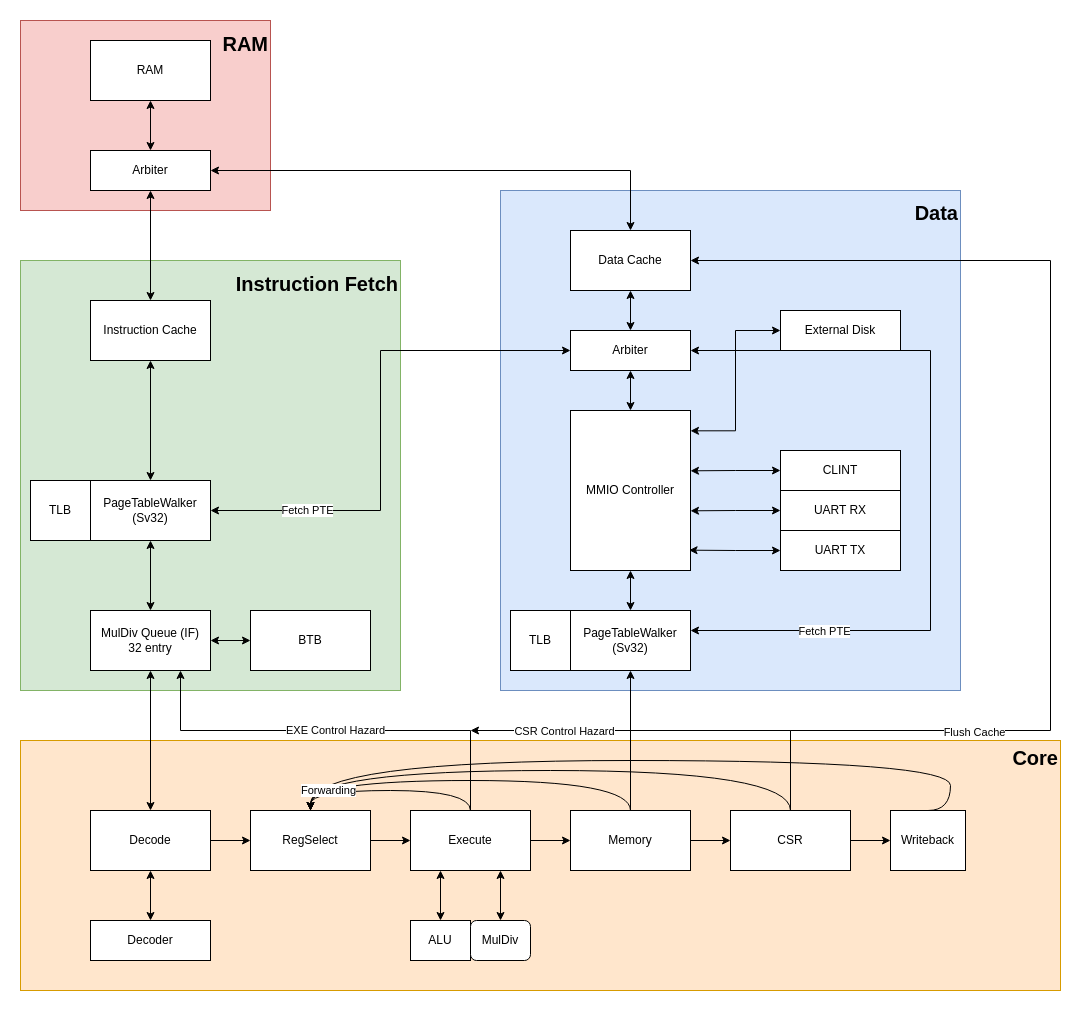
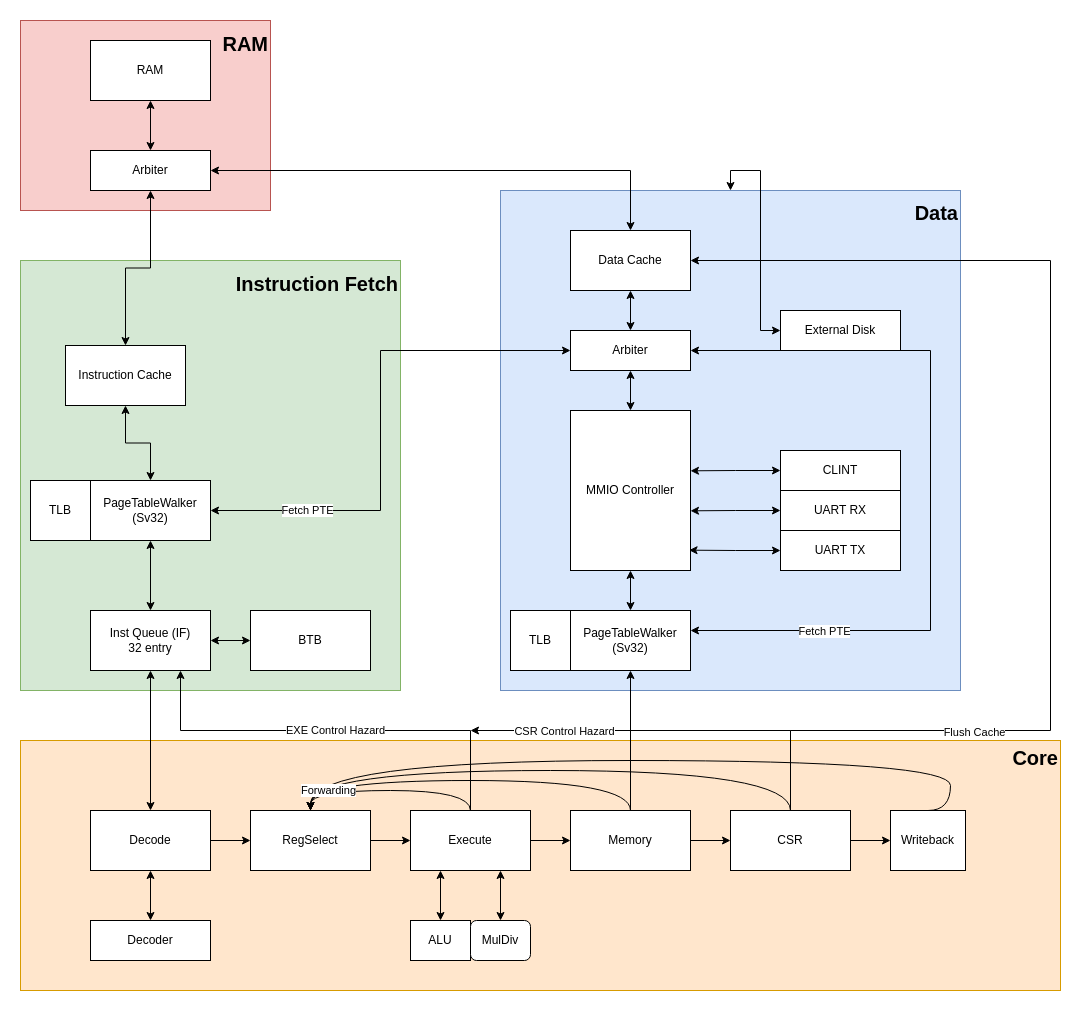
(151, 331) -> (126, 376)
(736, 387) -> (761, 230)
(151, 641) -> (151, 641)
